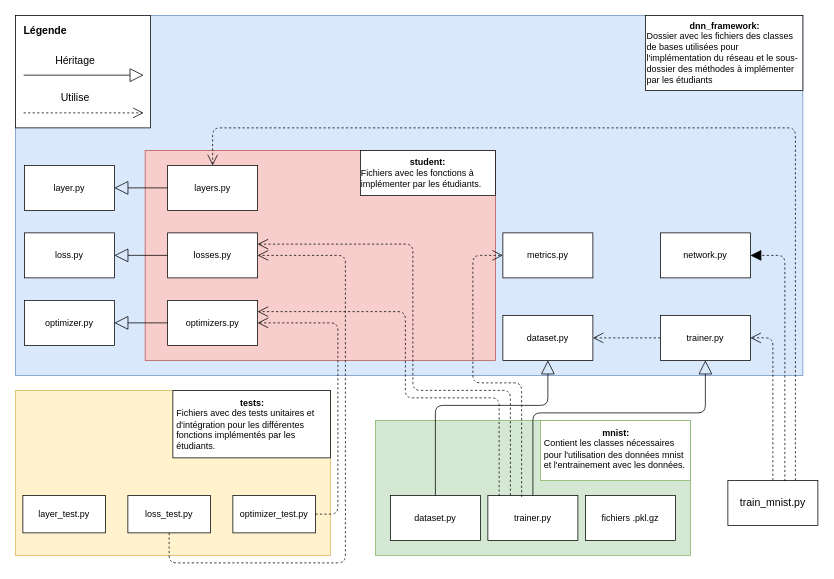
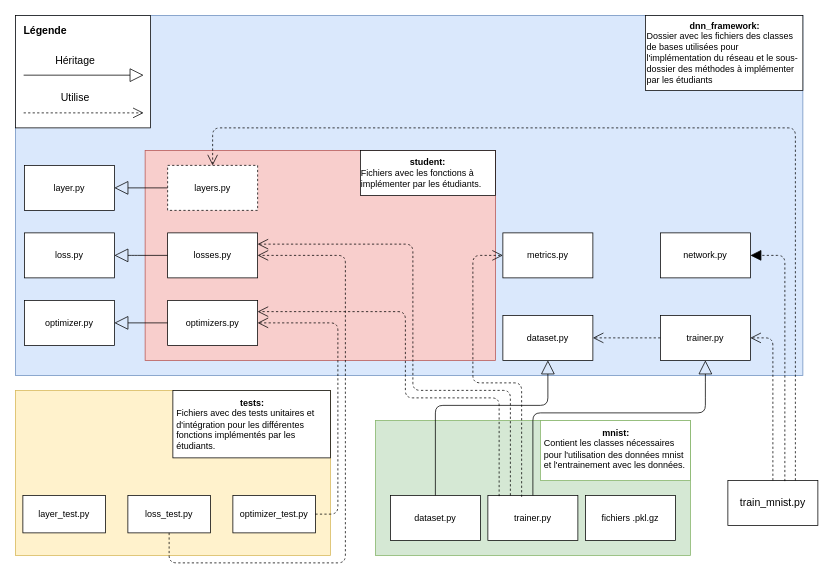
(213, 188) -> (213, 188)
